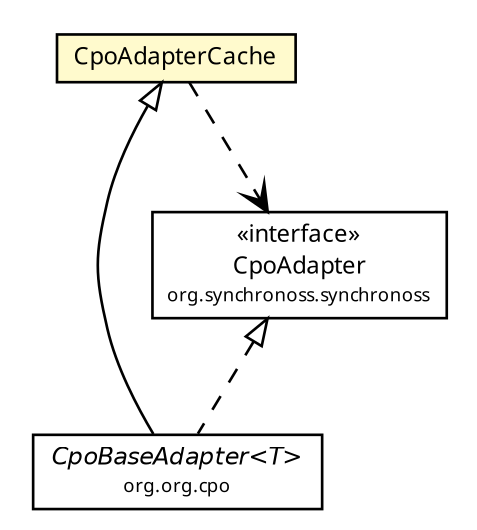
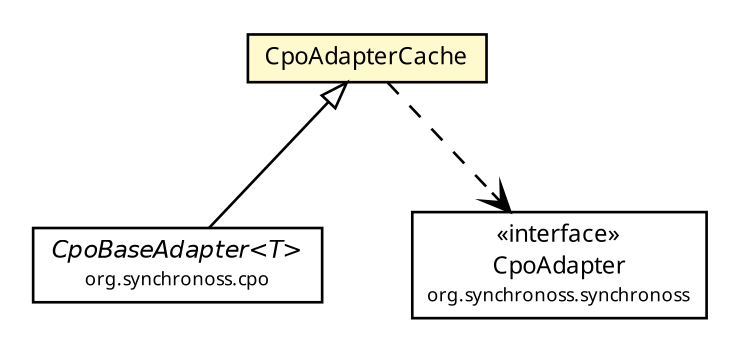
(226, 388) -> none
(178, 487) -> (178, 280)
